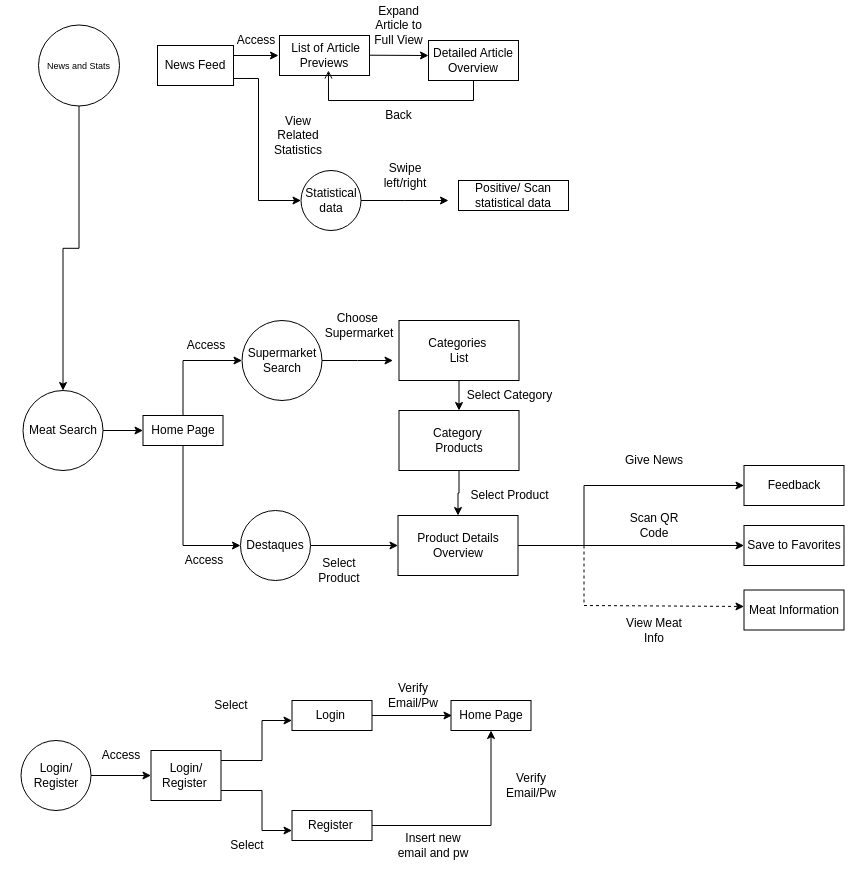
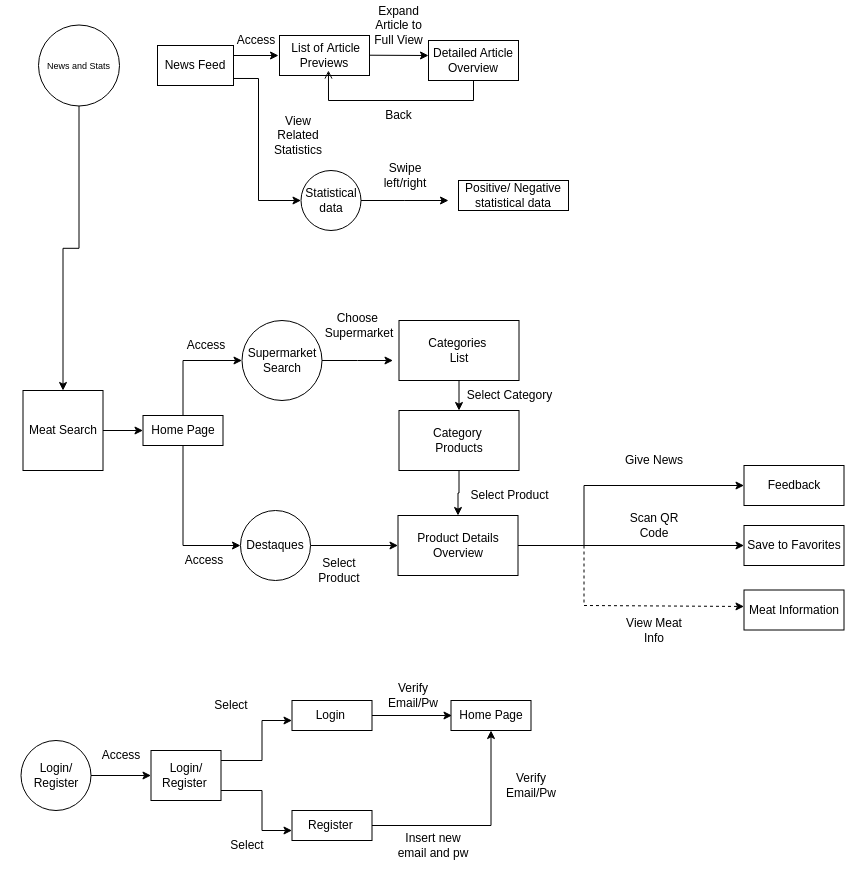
(514, 196) -> (514, 196)
(63, 431) -> (63, 431)
